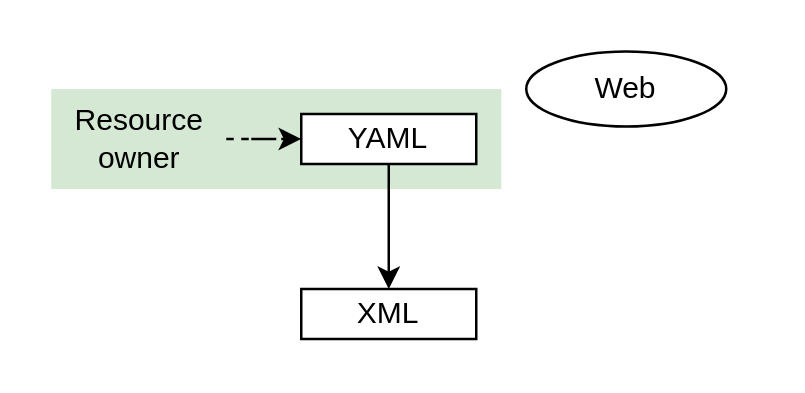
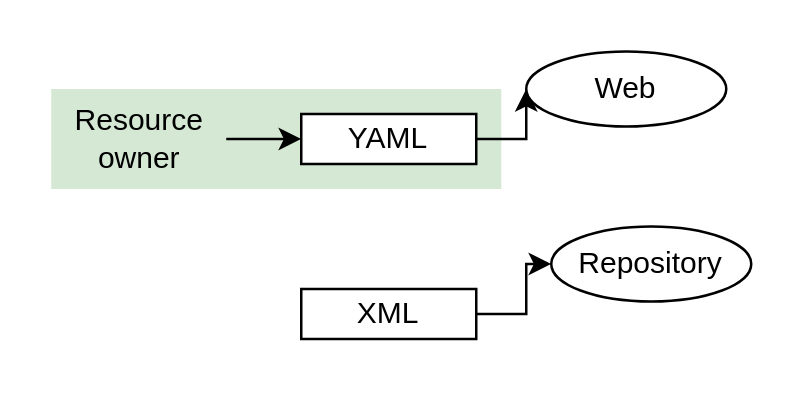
(242, 139) -> (242, 139)
none -> (518, 139)
(389, 218) -> none
none -> (651, 264)
none -> (526, 310)
